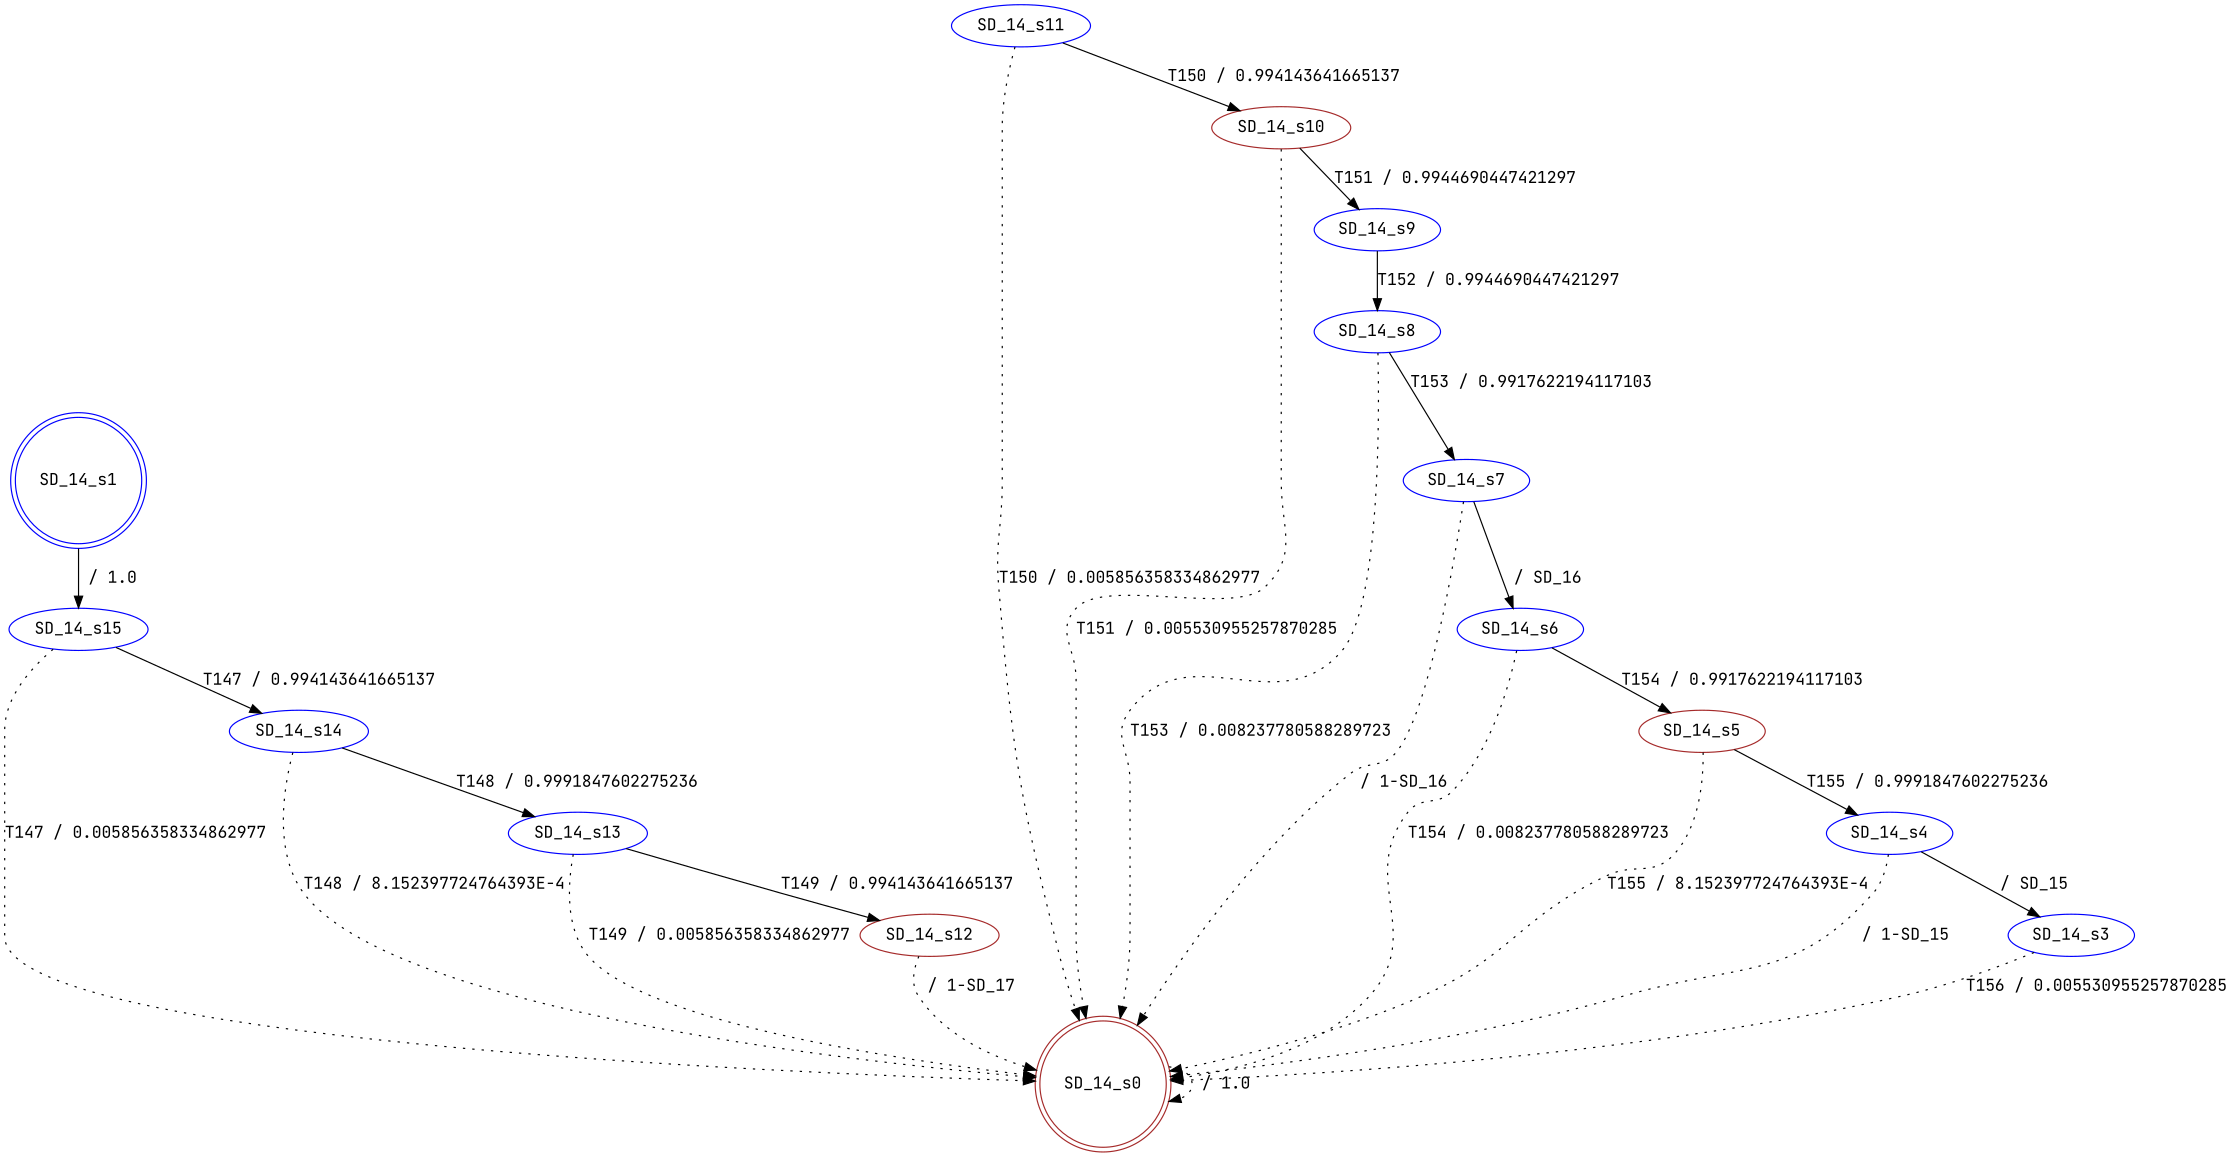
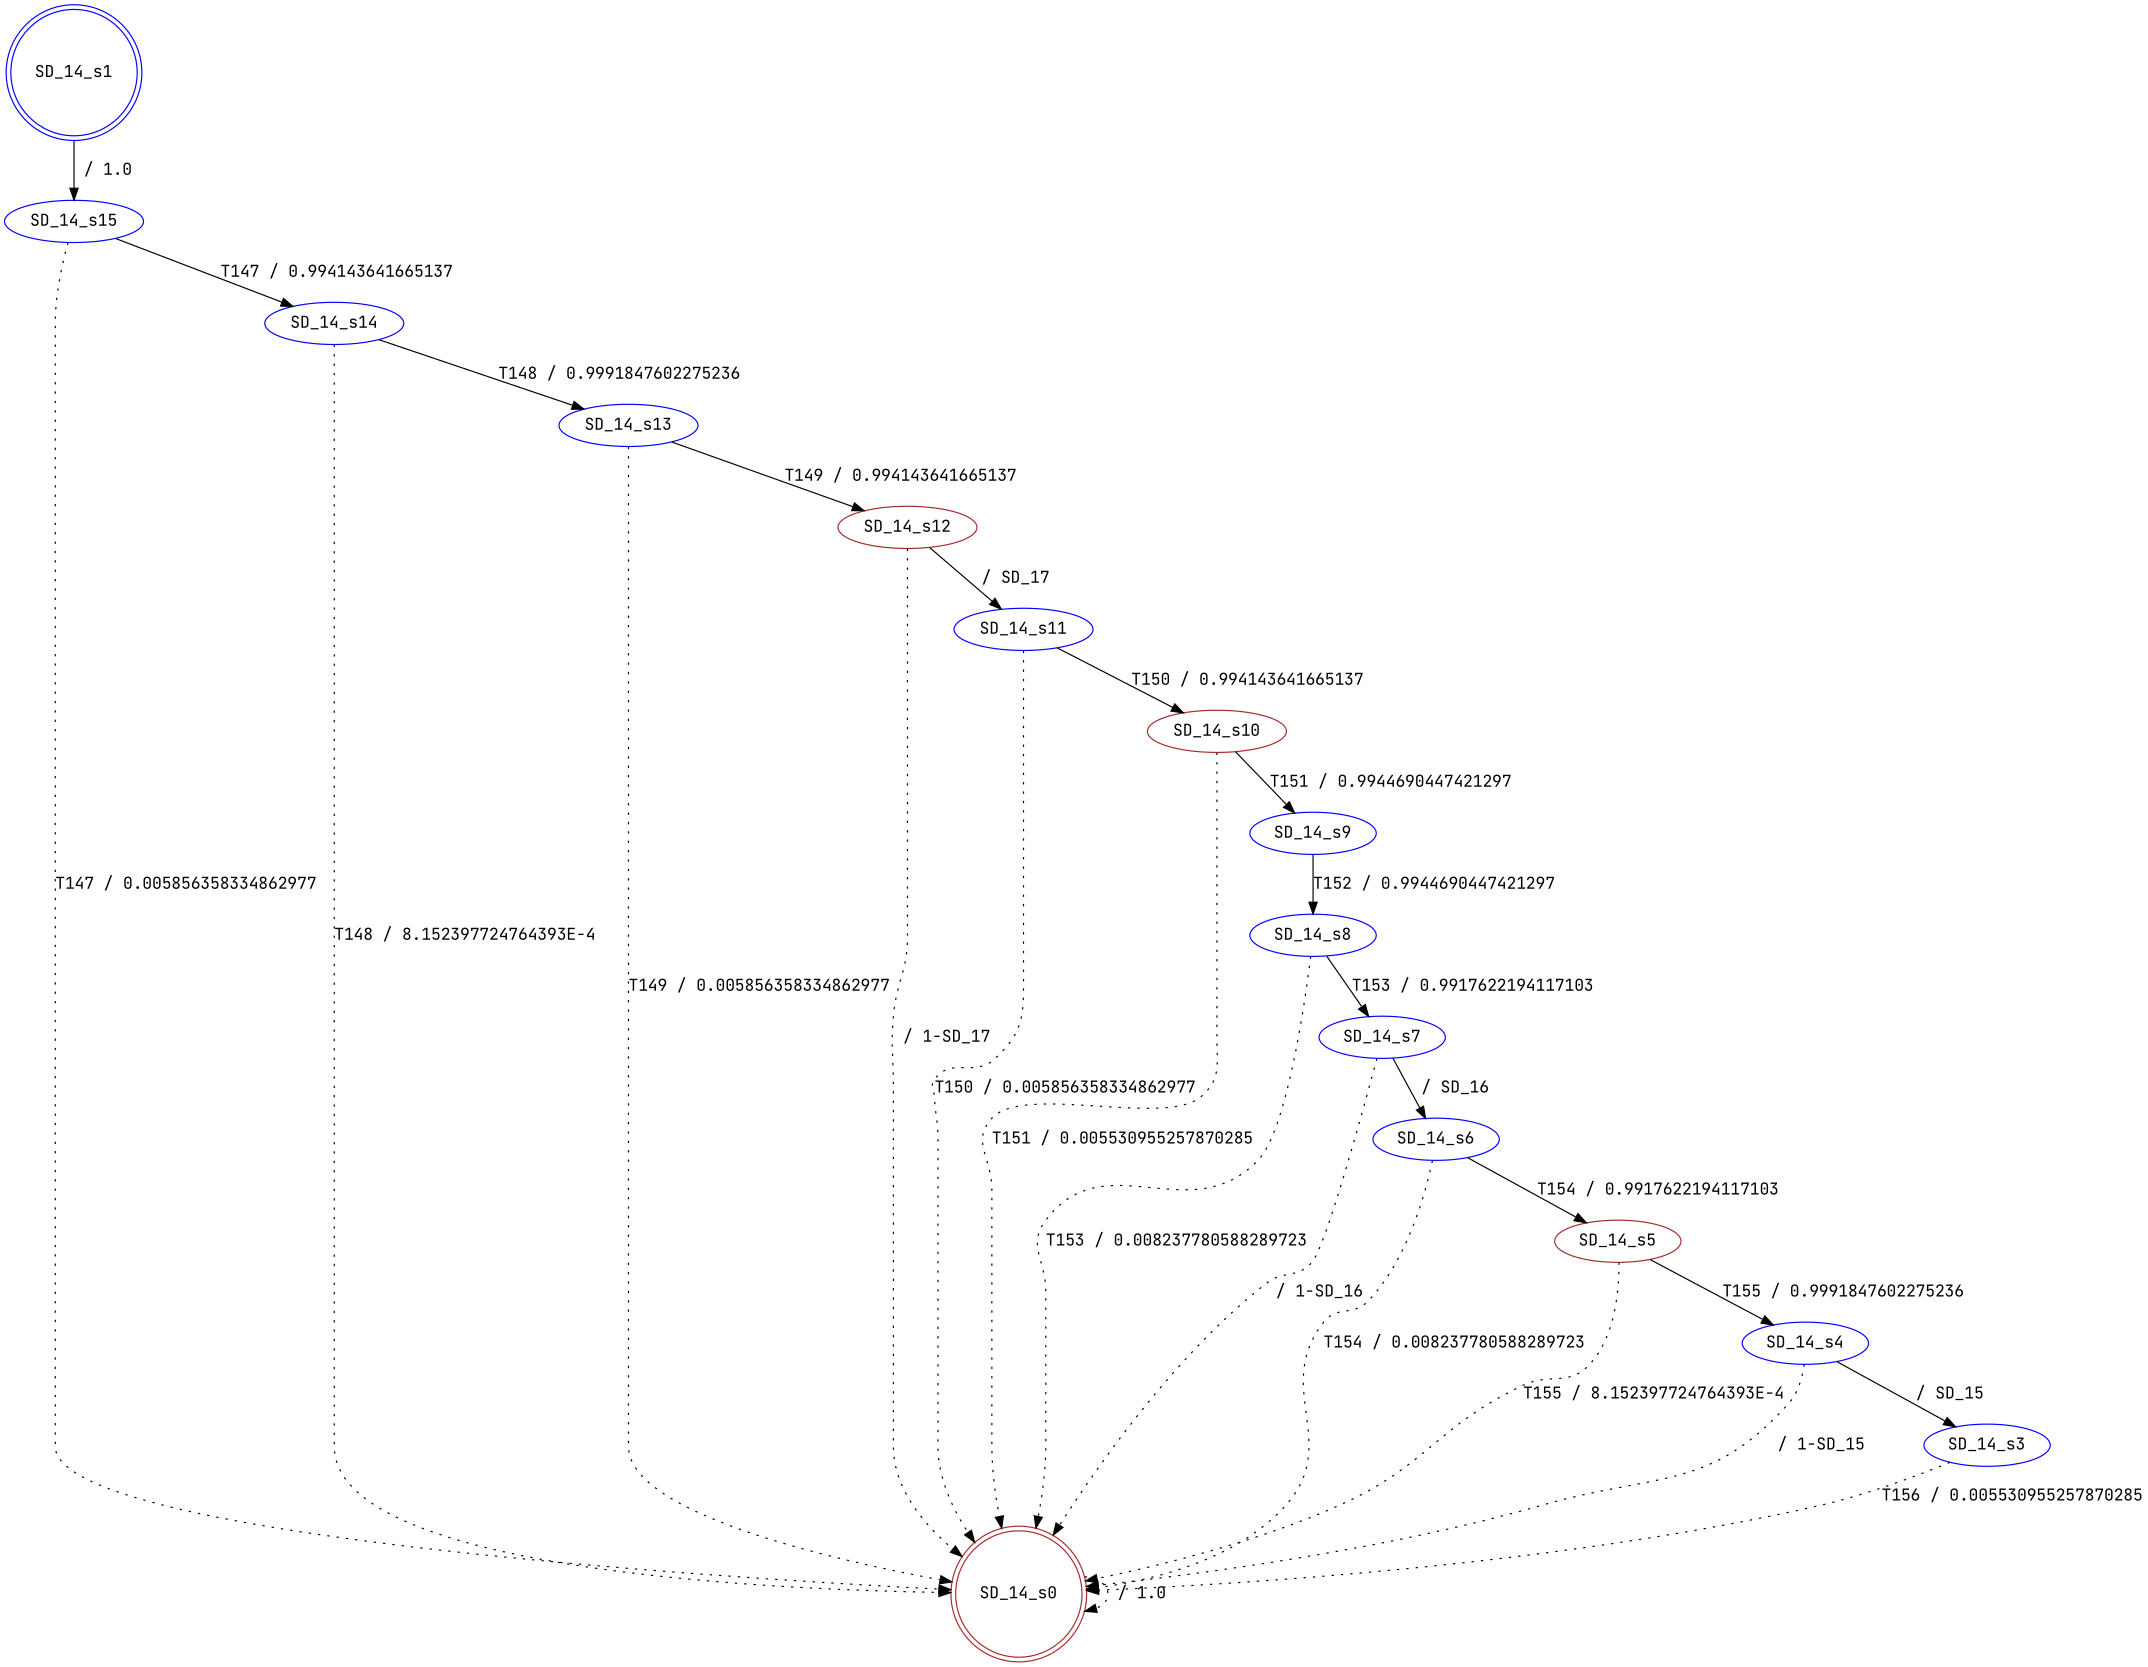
none -> (961, 574)
